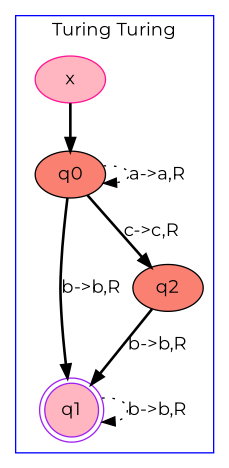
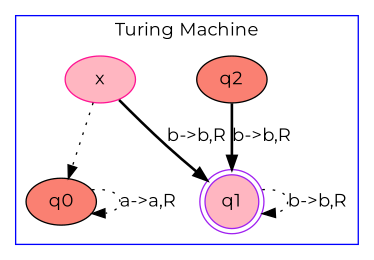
(115, 31) -> (187, 31)
(70, 121) -> (83, 134)
(115, 226) -> none
(61, 281) -> (157, 137)
